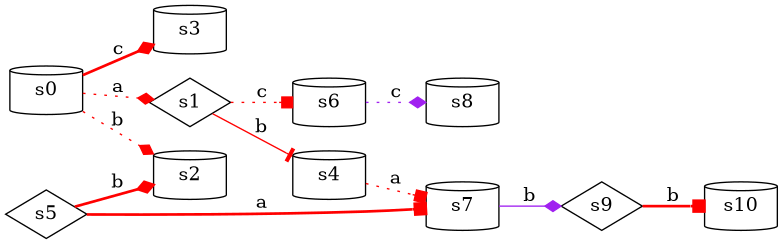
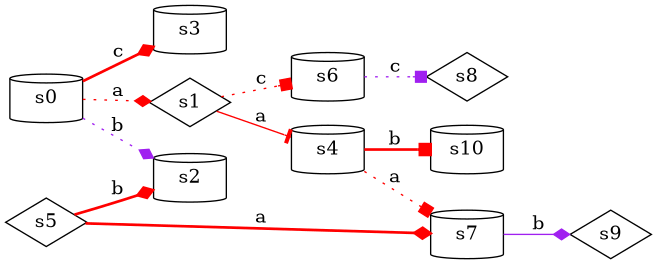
(388, 102) -> (388, 77)
(463, 102) -> (467, 77)
(262, 127) -> (261, 117)
(111, 128) -> (111, 134)
(667, 206) -> (391, 150)
(249, 214) -> (250, 228)
